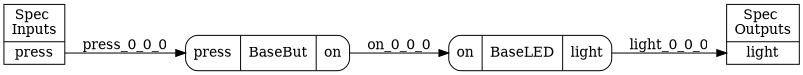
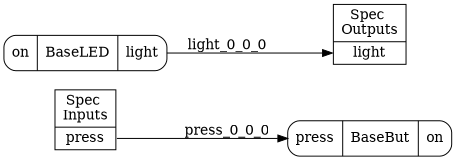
(394, 53) -> none
